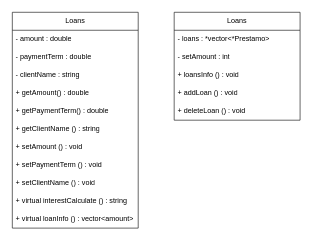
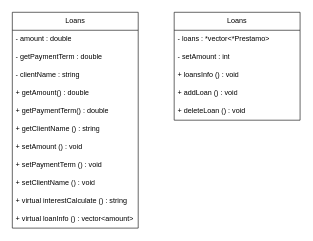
(56, 57) -> (62, 57)
